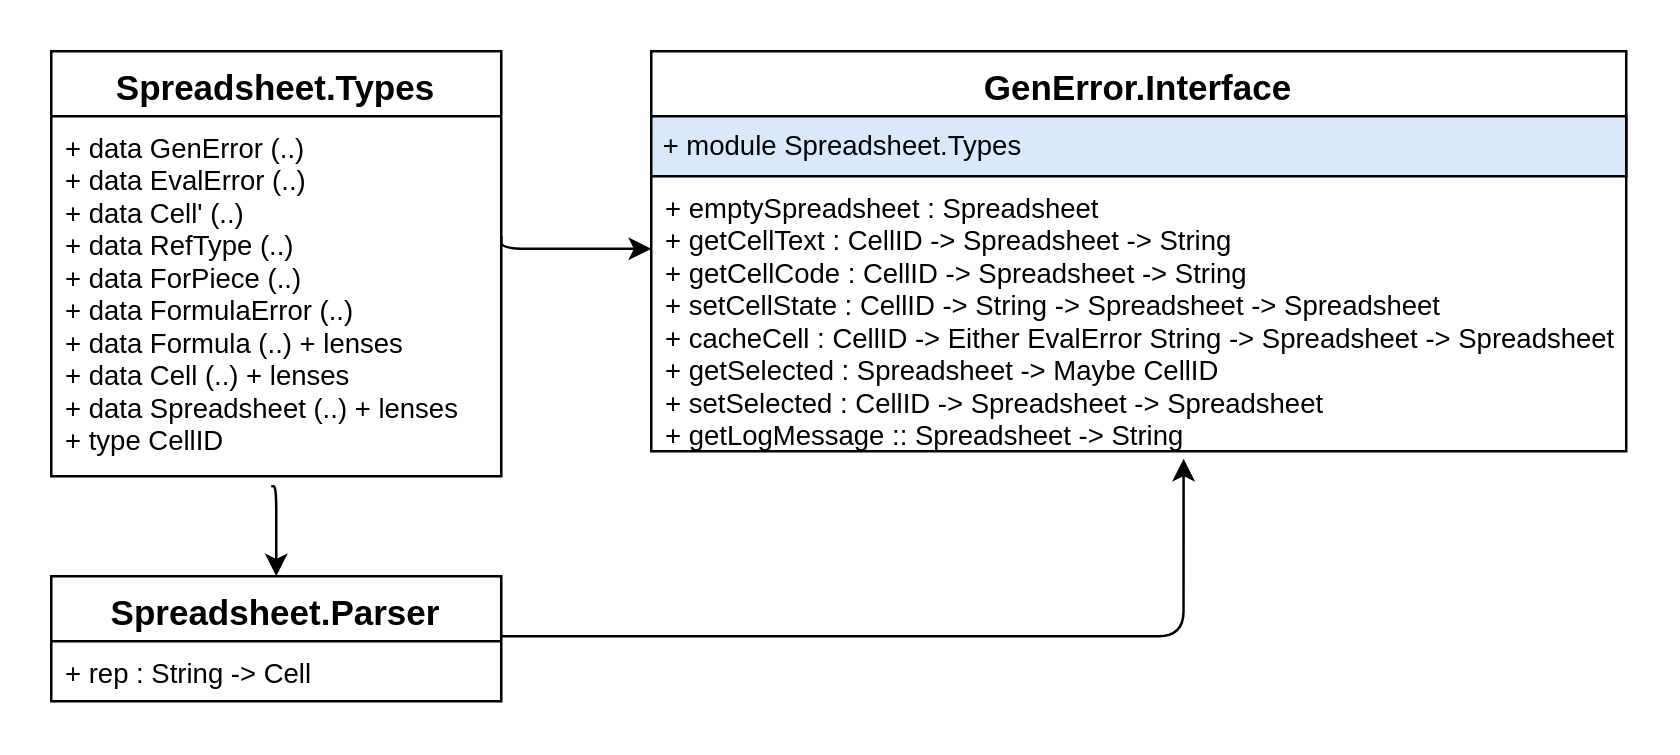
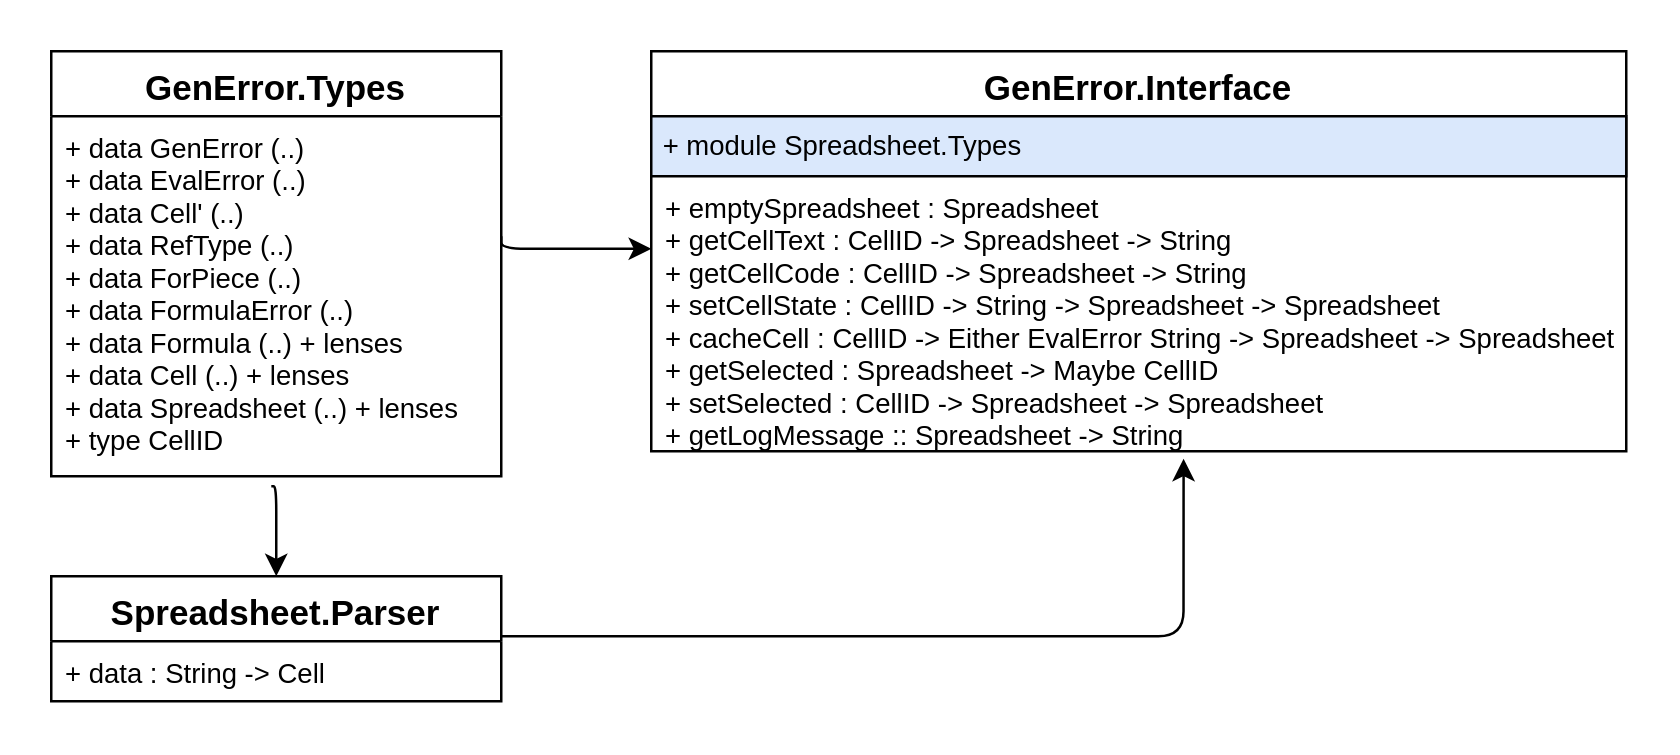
(275, 88) -> (275, 88)
(202, 673) -> (210, 673)
